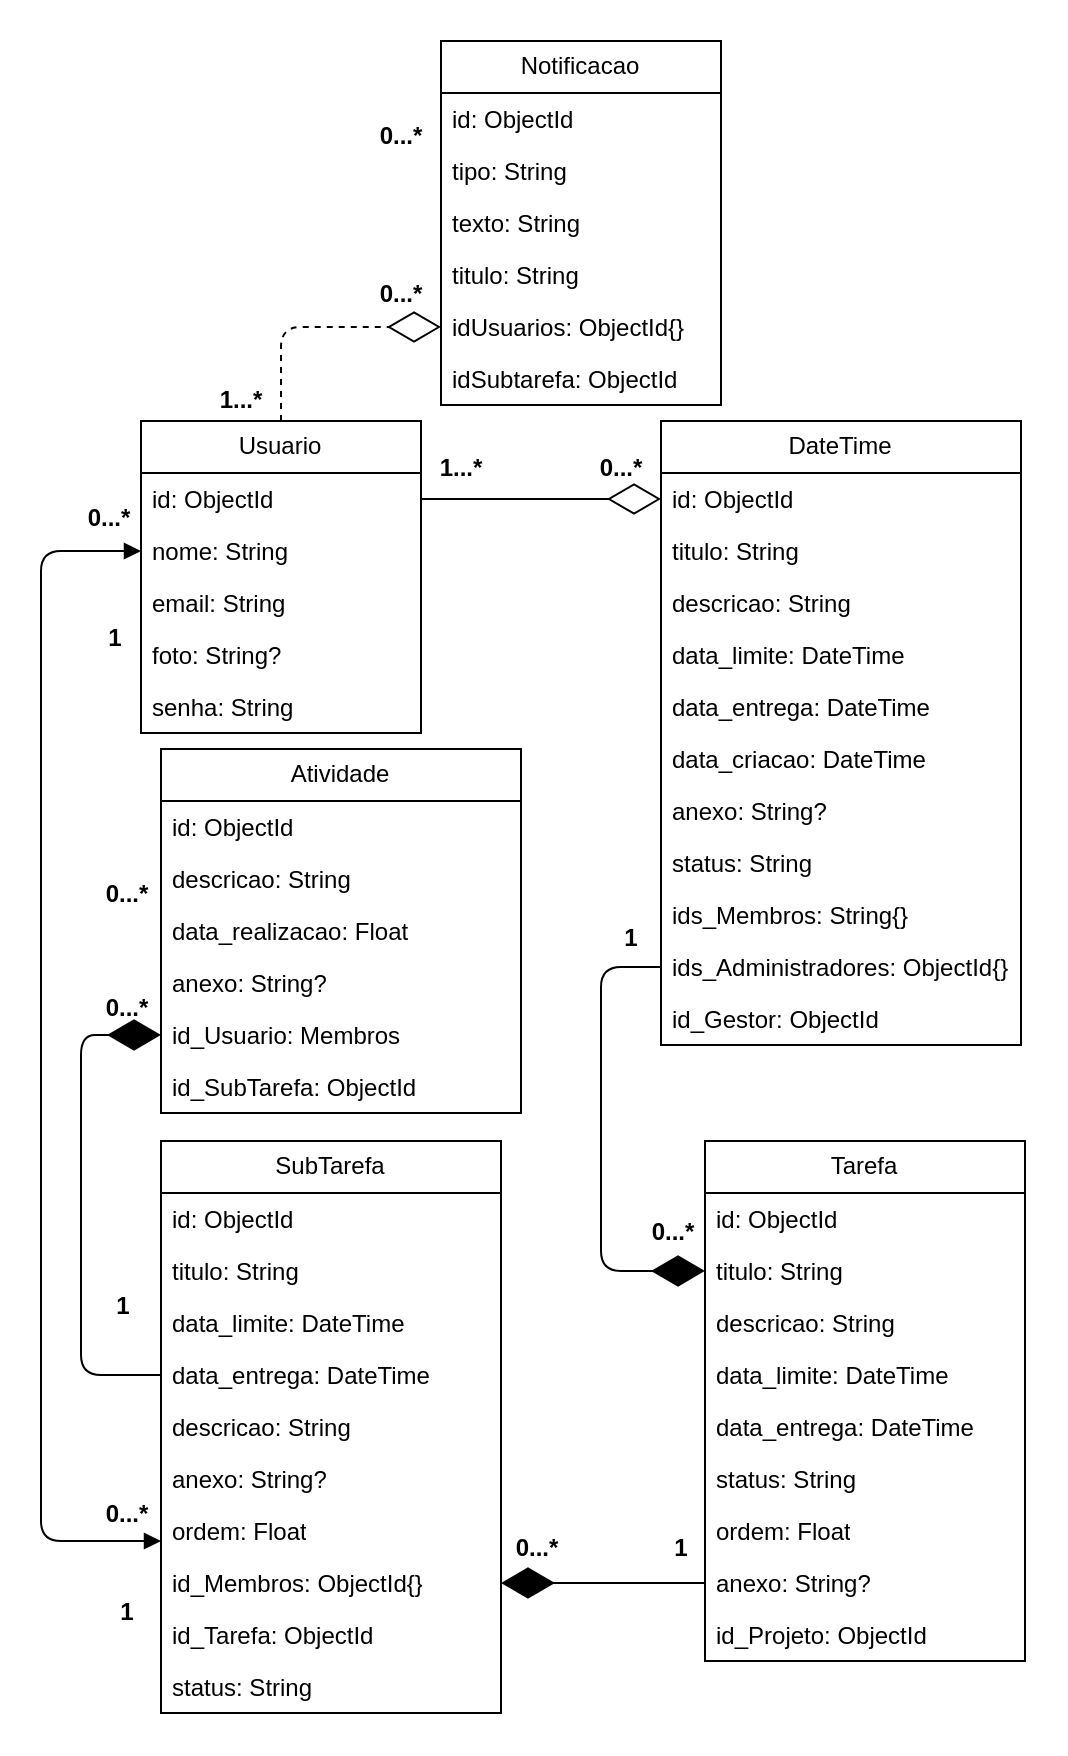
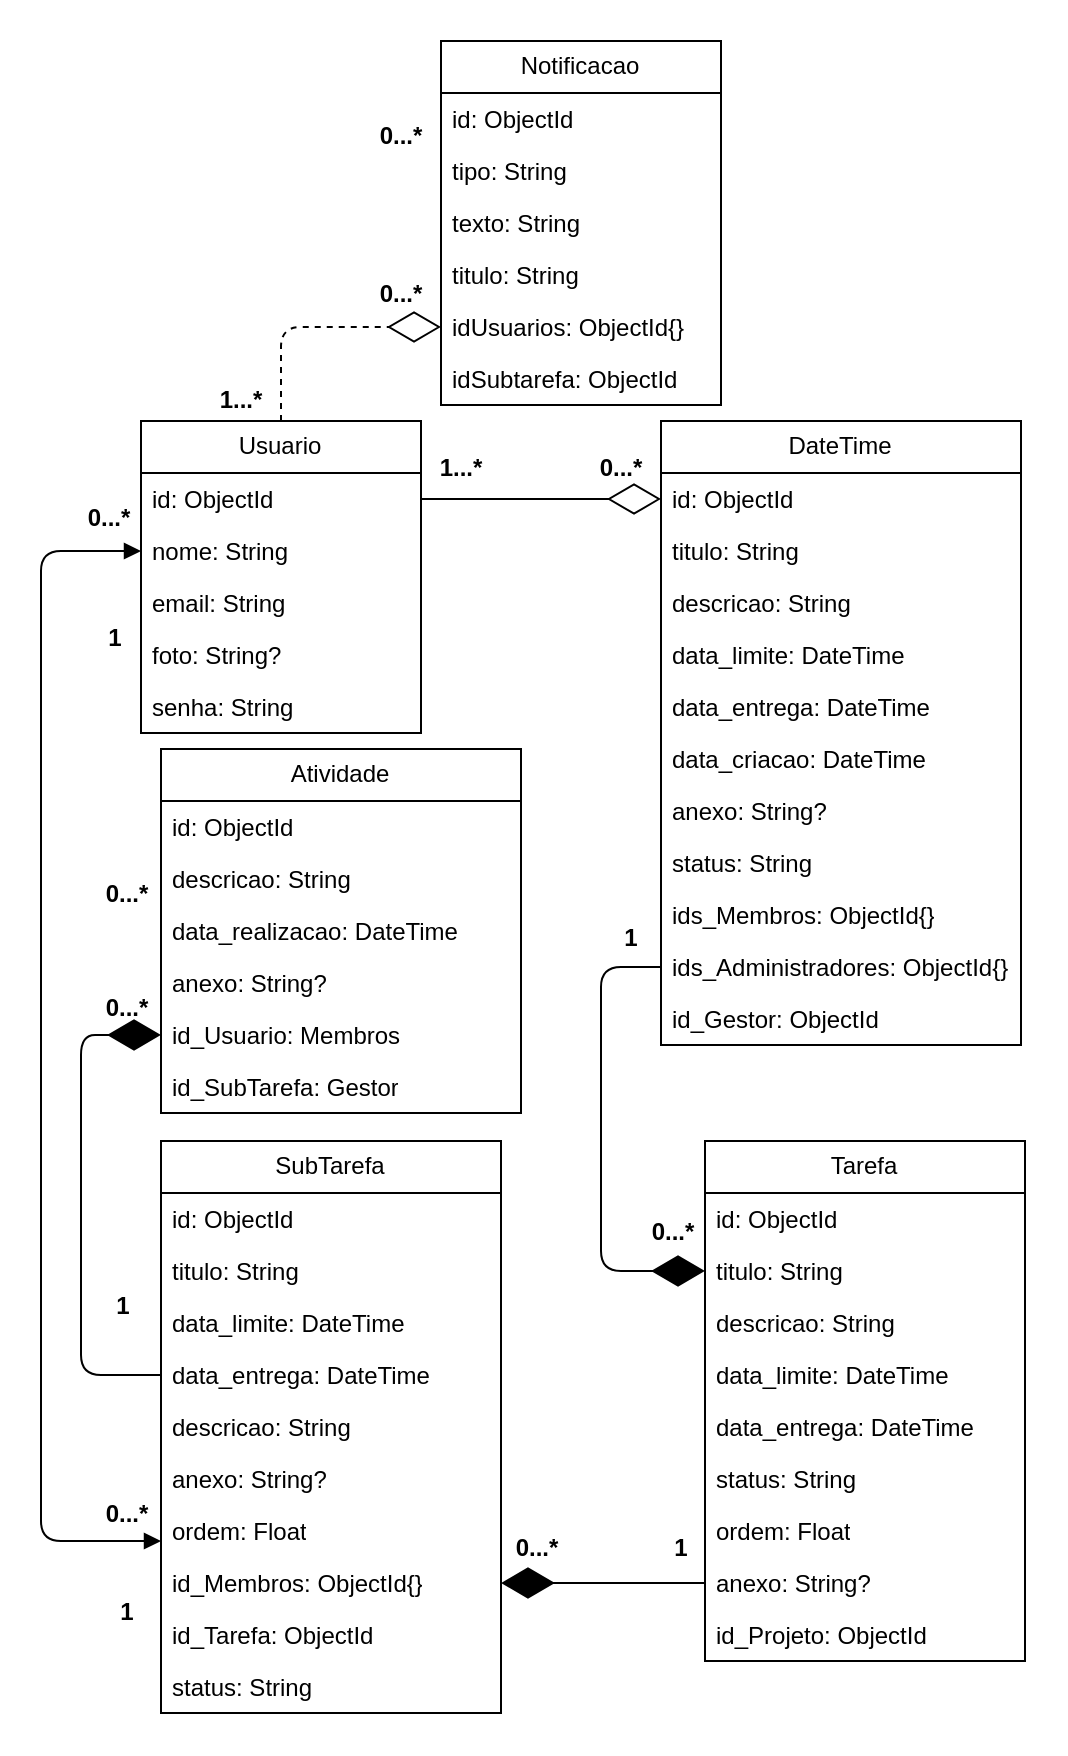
(802, 917) -> (818, 917)
(305, 933) -> (325, 933)
(311, 1089) -> (298, 1089)
